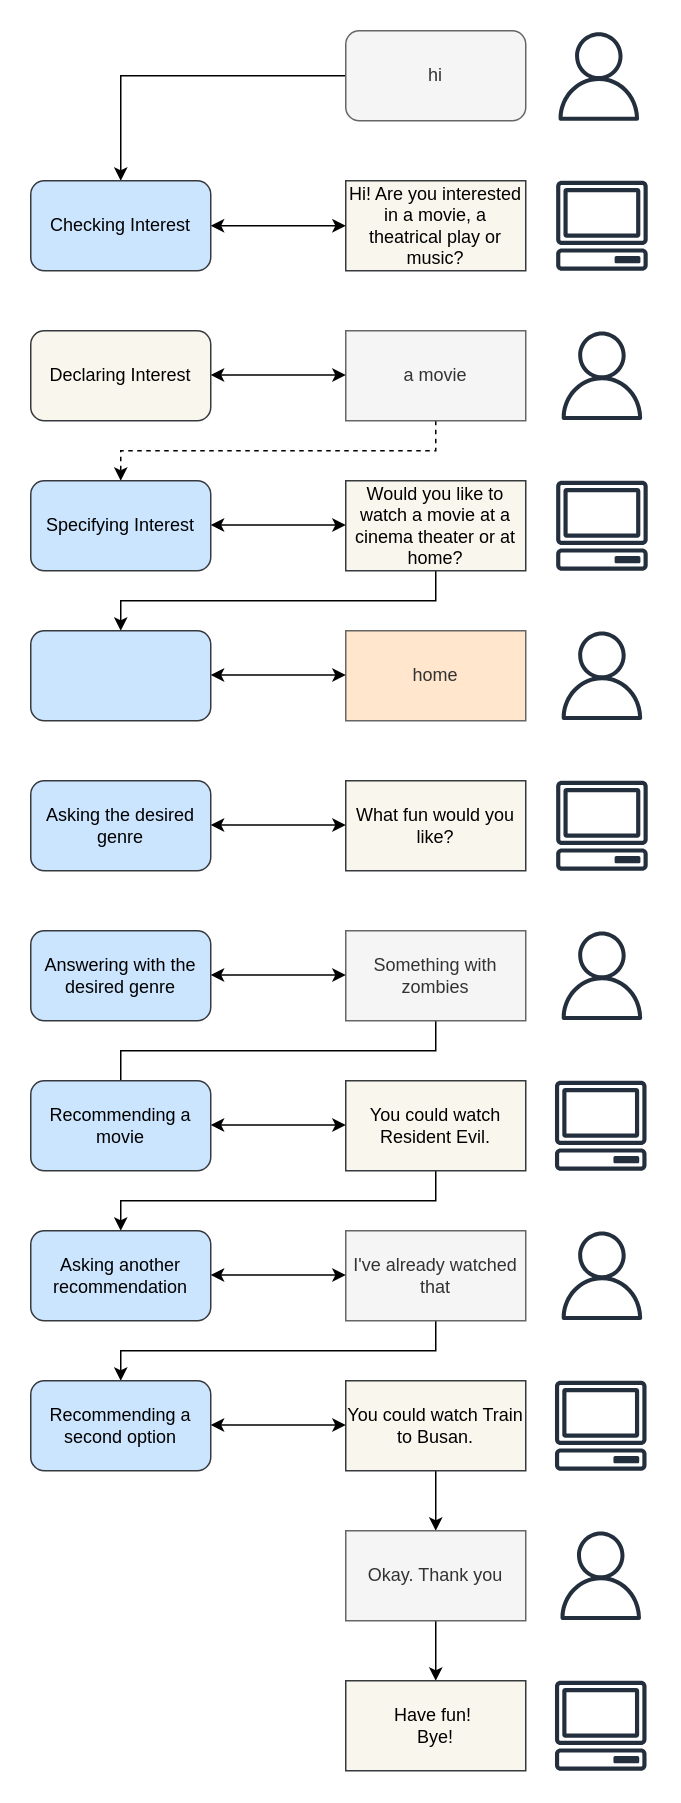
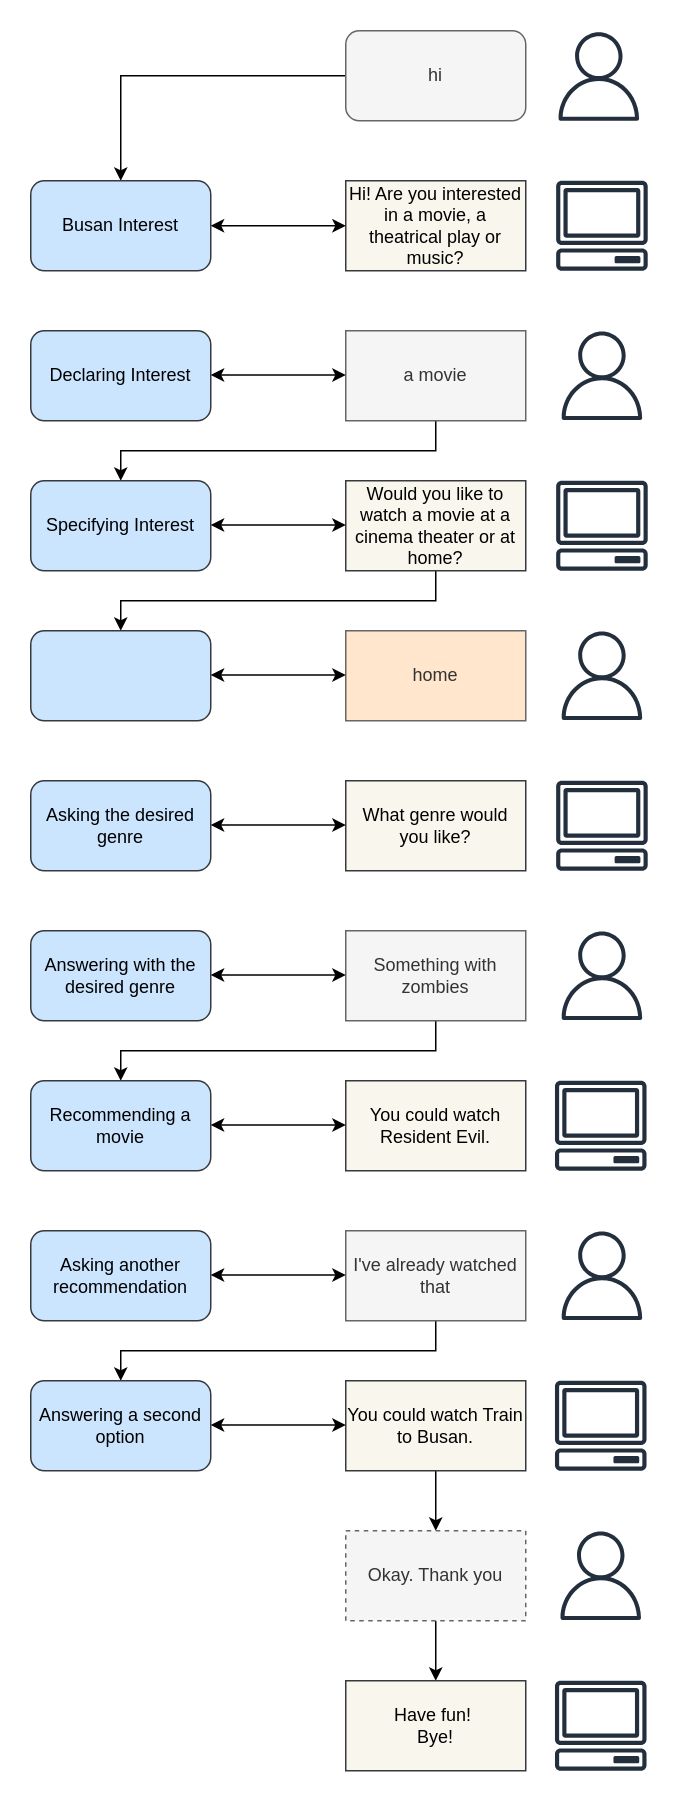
(121, 226) -> (121, 226)
(121, 376) -> (121, 376)
(285, 451) -> (285, 451)
(436, 826) -> (436, 826)
(121, 1073) -> (121, 1069)
(284, 1201) -> none
(121, 1426) -> (121, 1426)
(436, 1576) -> (436, 1576)
